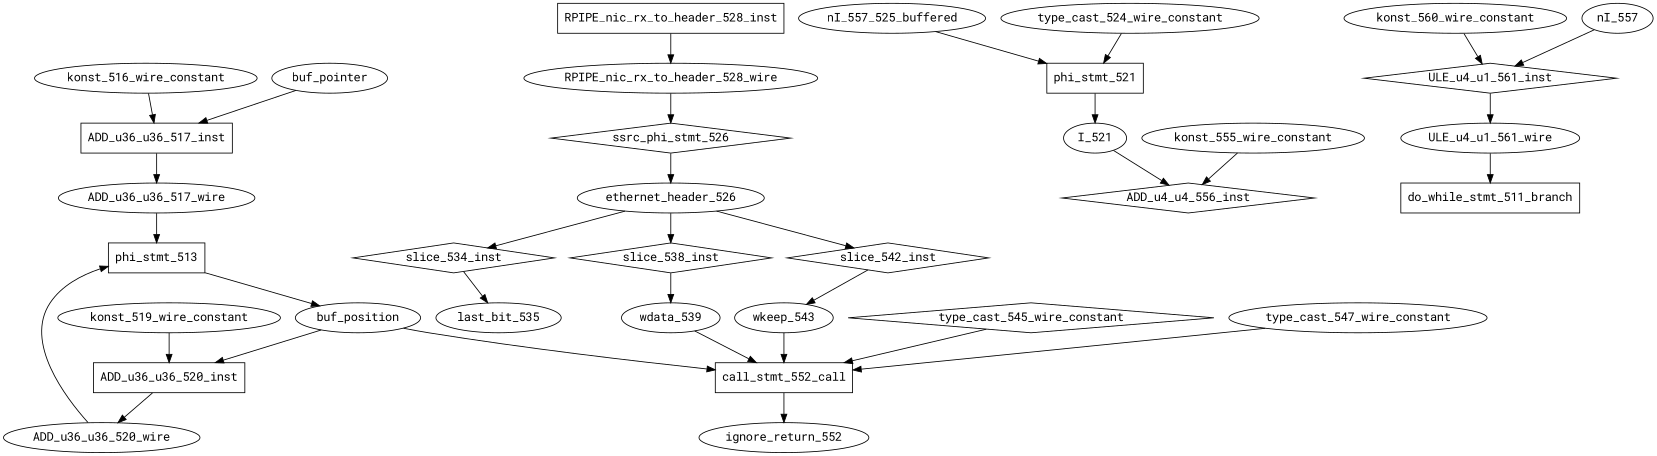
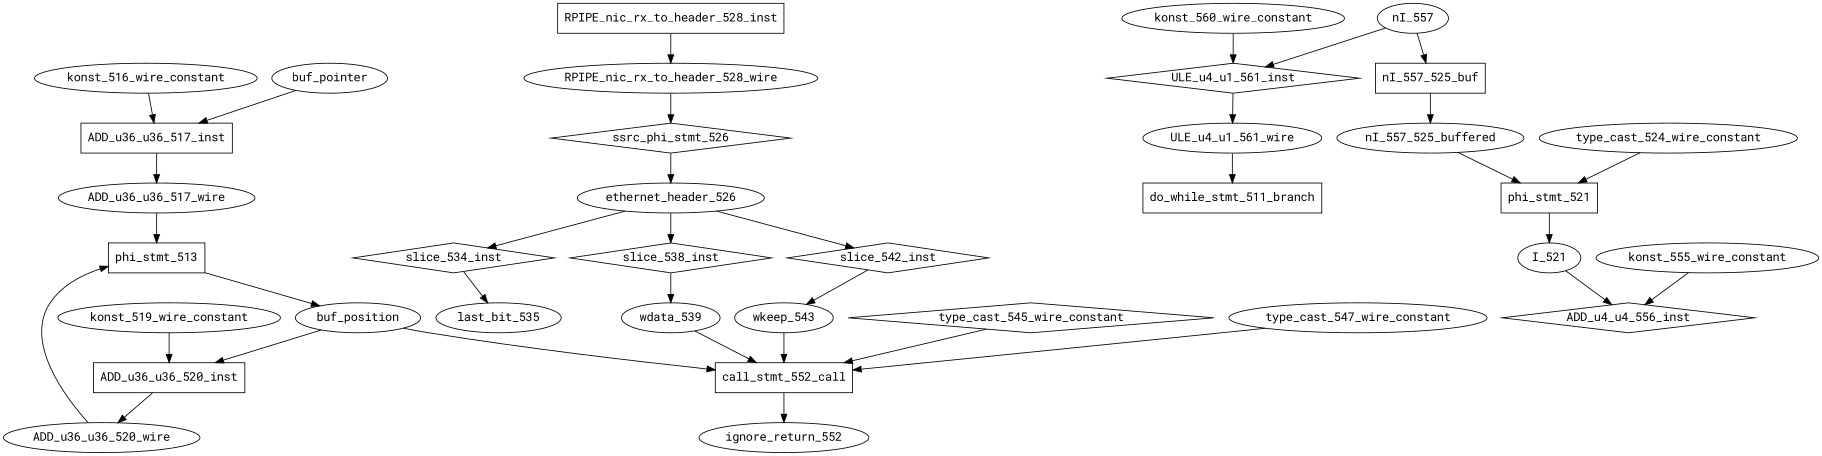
none -> (1430, 78)
